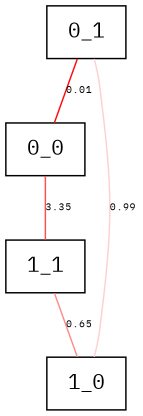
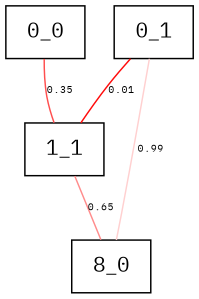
(66, 91) -> (104, 90)
(59, 208) -> (61, 91)
(86, 384) -> (111, 266)
